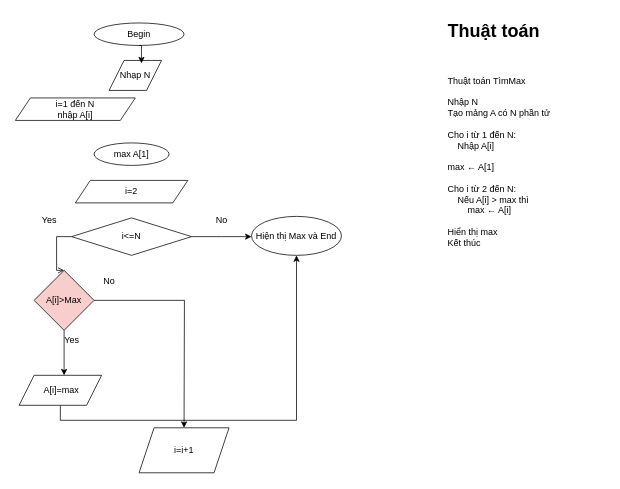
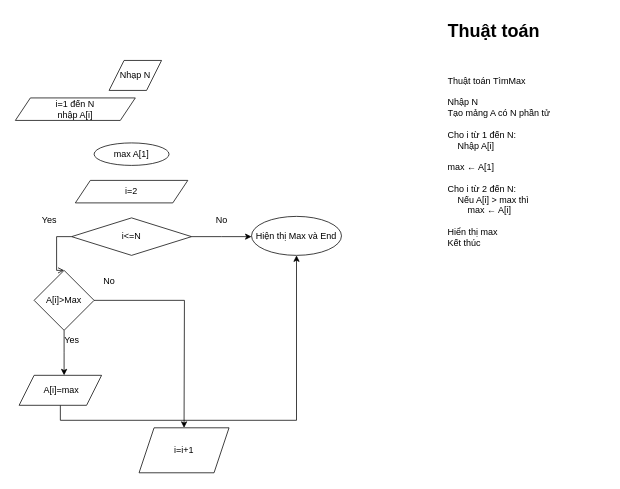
(139, 34) -> none
(142, 50) -> none
(64, 300) -> (64, 300)
